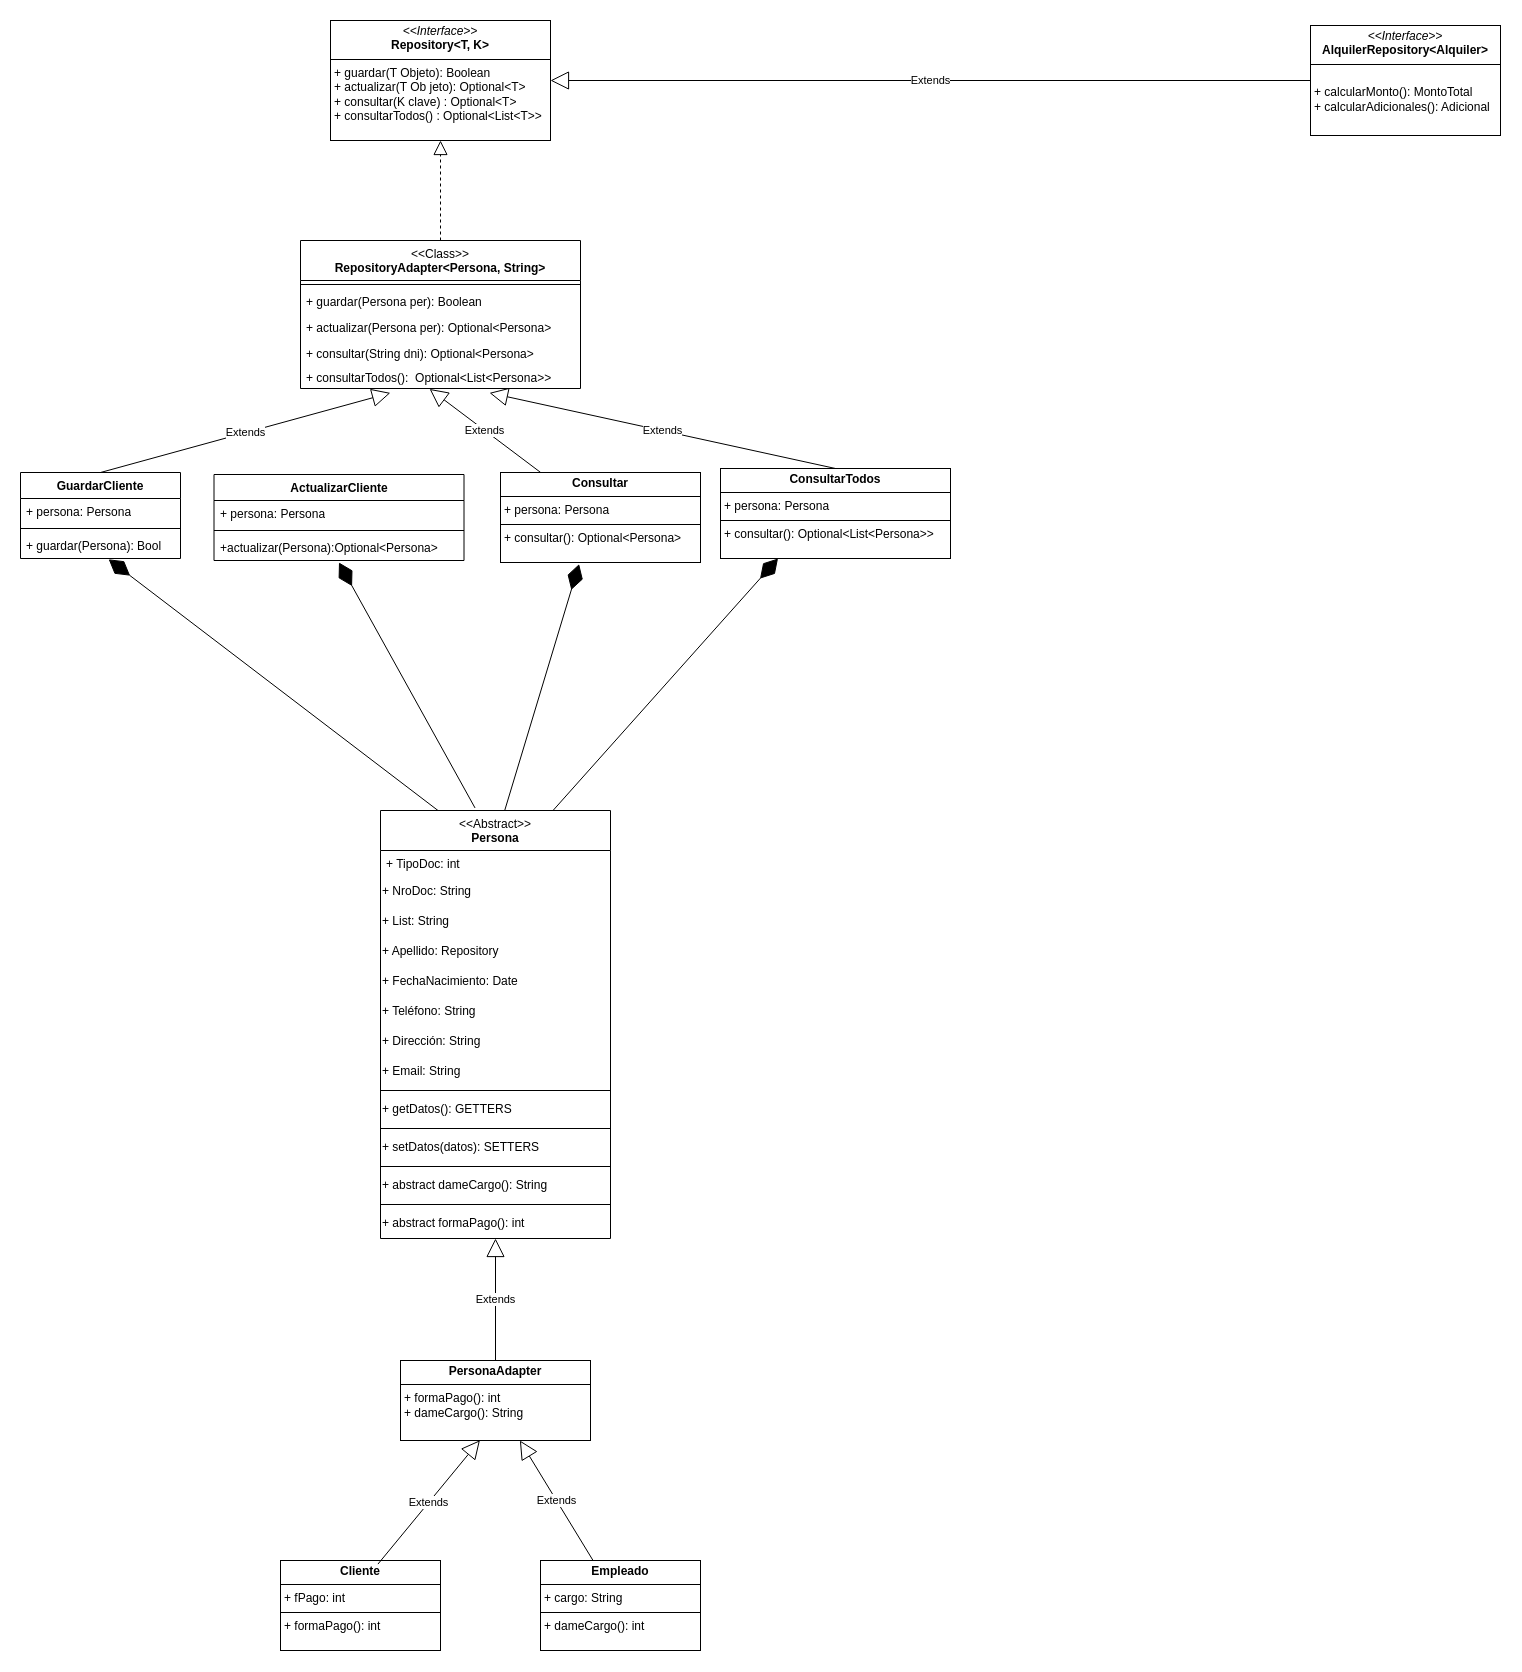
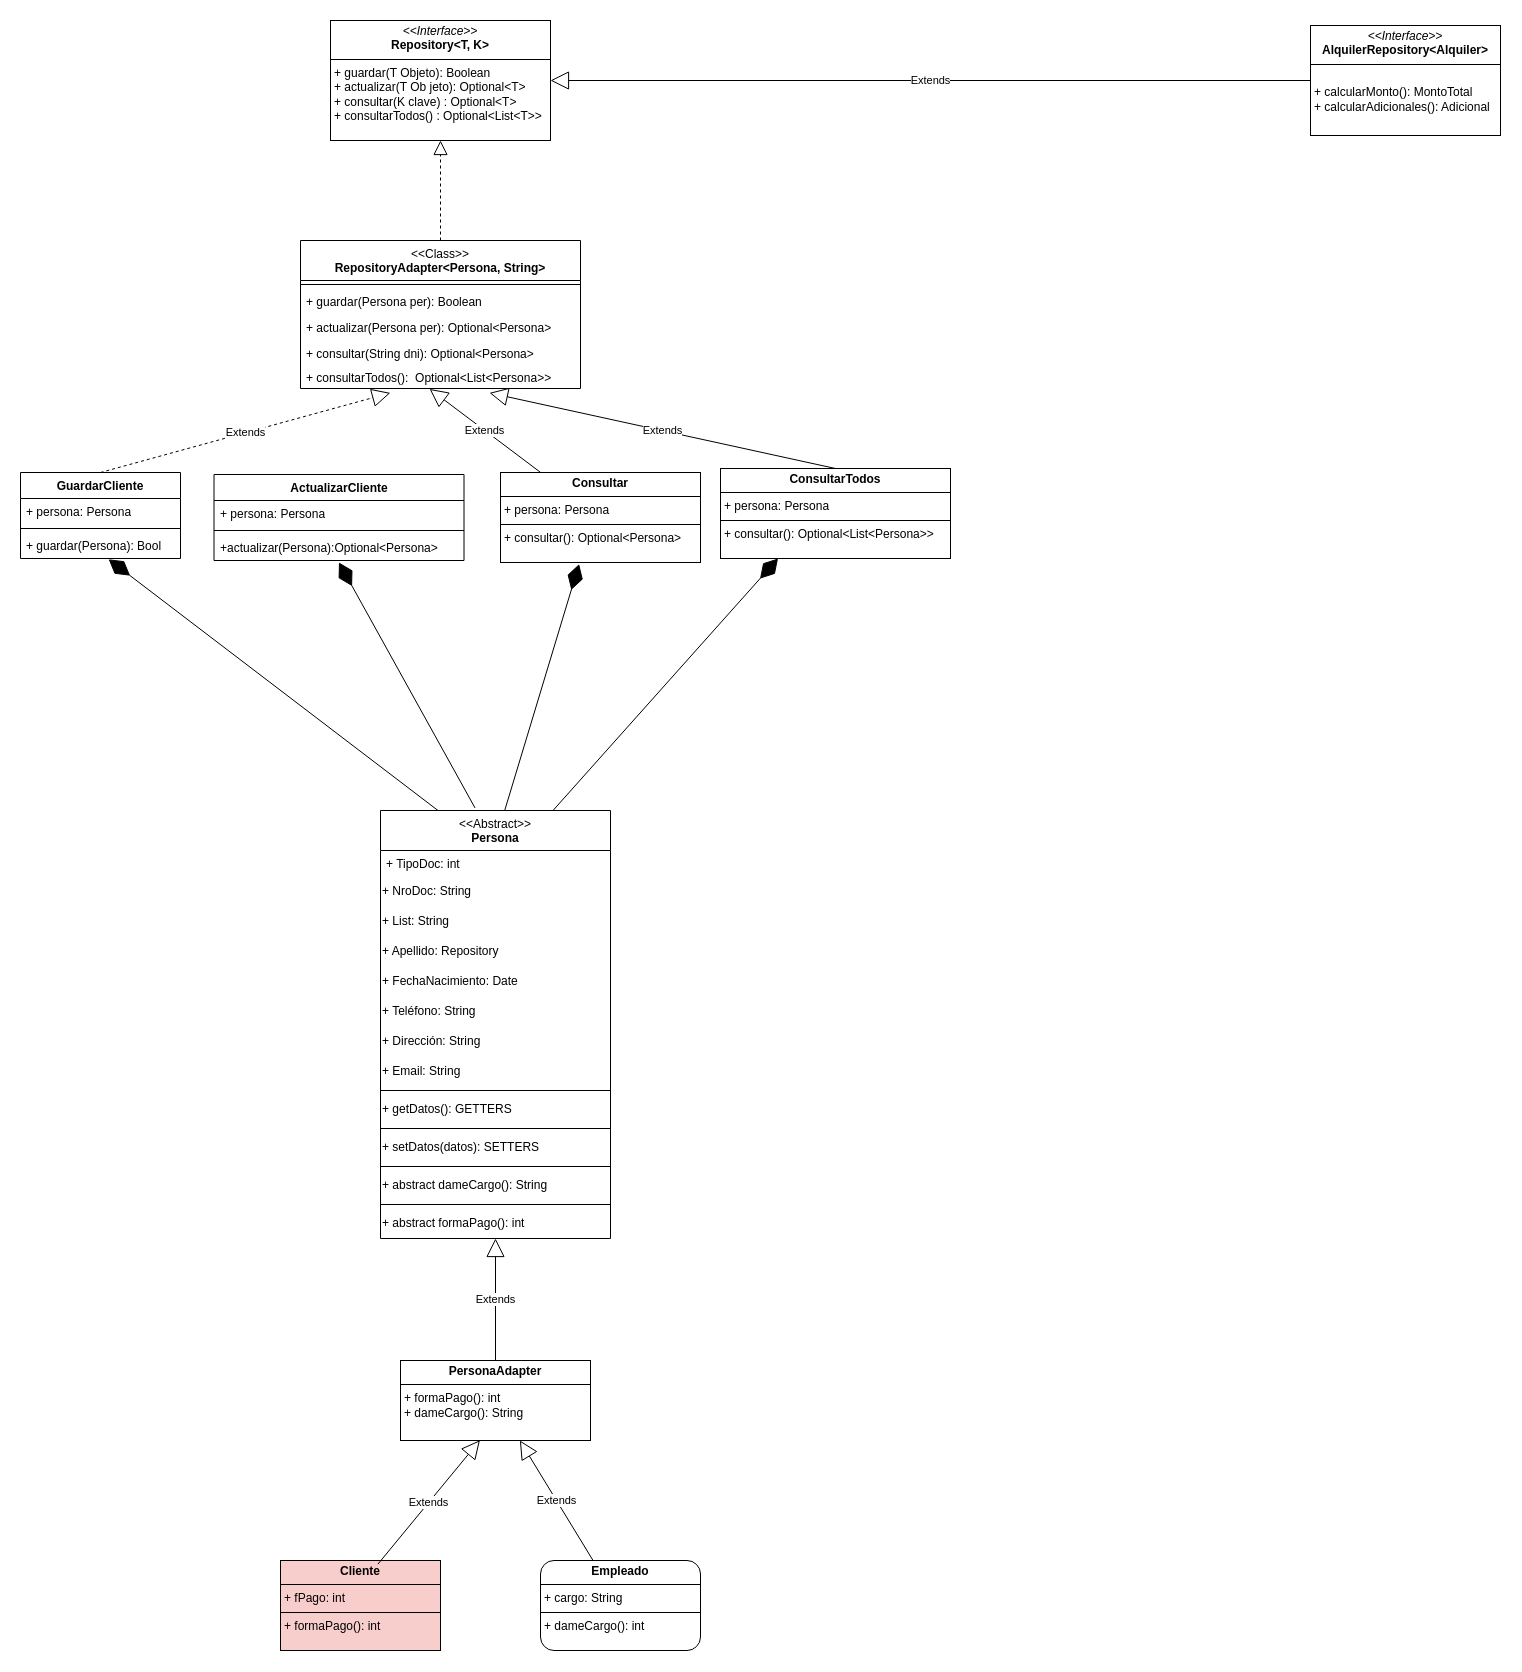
(164, 455) -> (164, 455)
(361, 1606) -> (361, 1606)
(621, 1606) -> (621, 1606)
